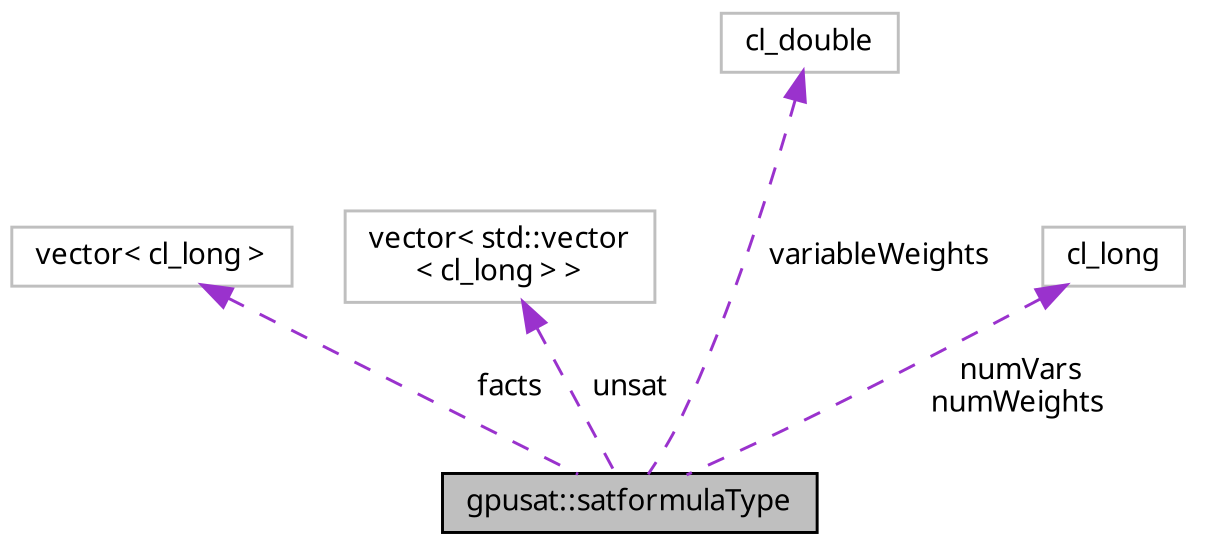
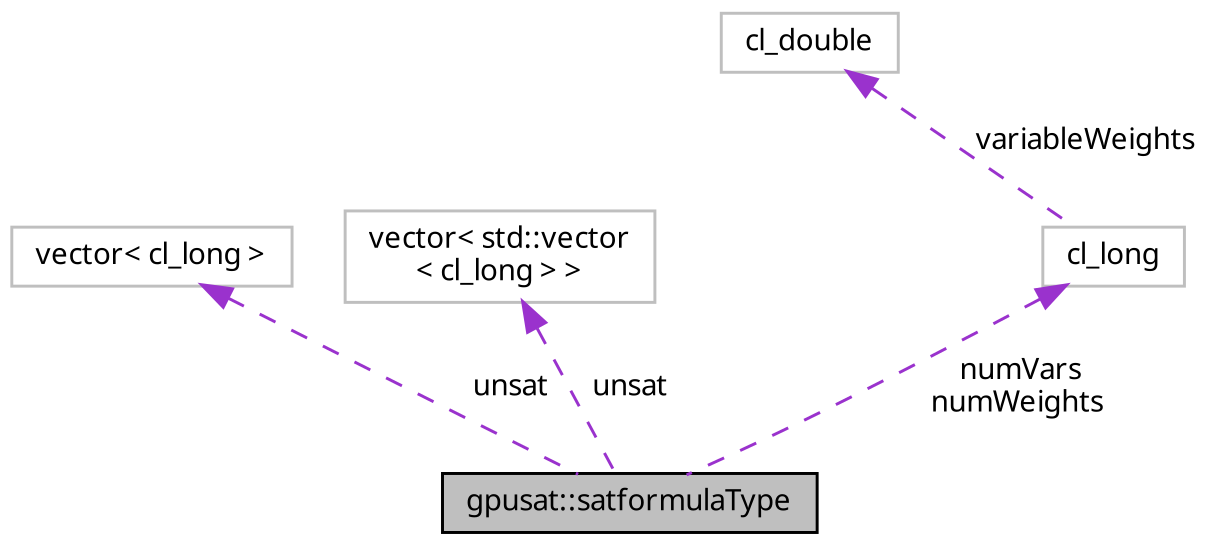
(734, 292) -> (974, 158)
(507, 388) -> (507, 388)
